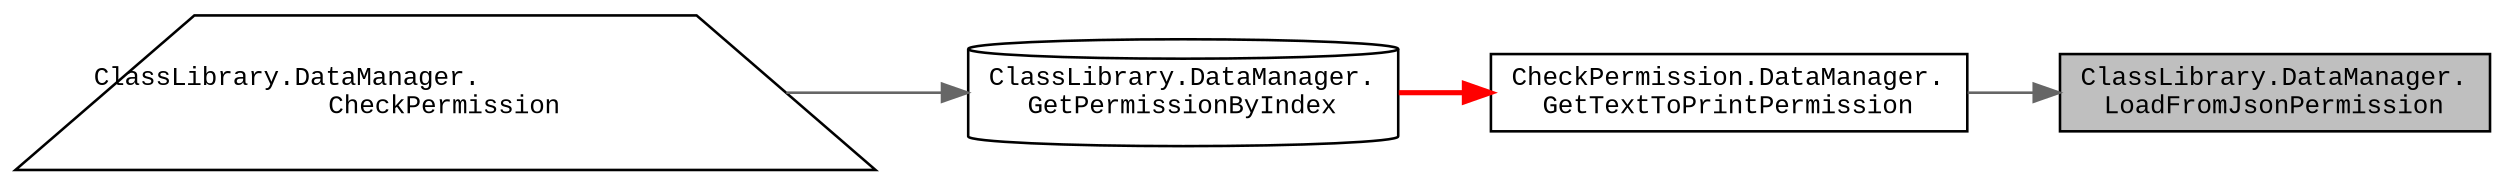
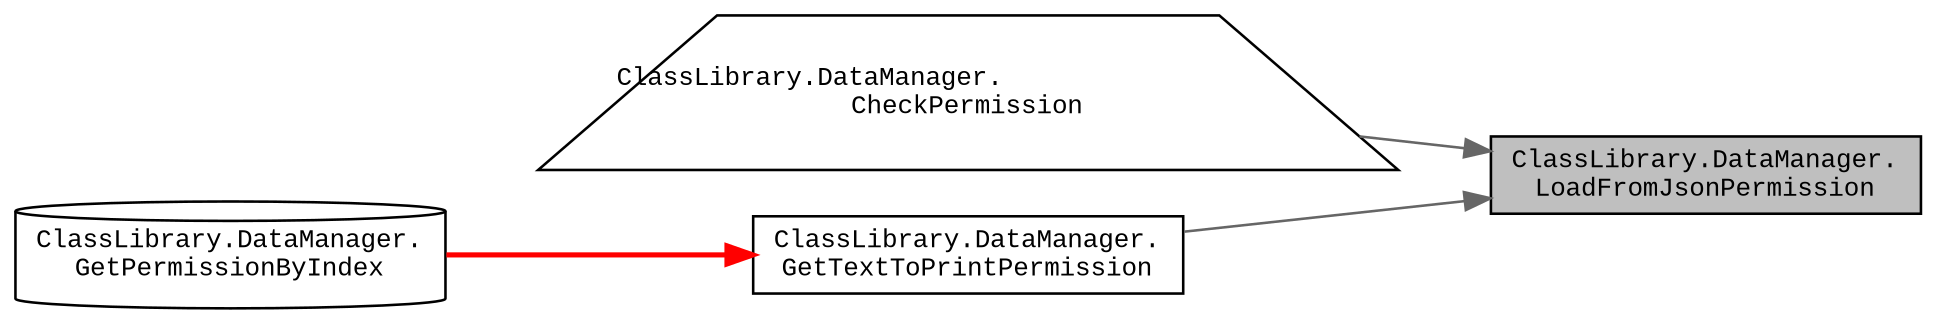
(864, 93) -> (1412, 142)
(1729, 93) -> (968, 255)
